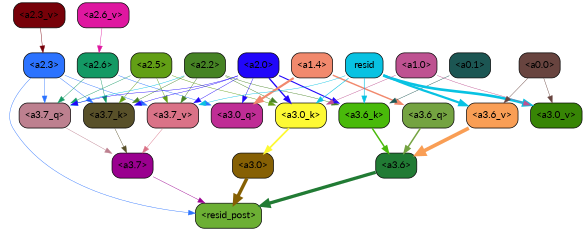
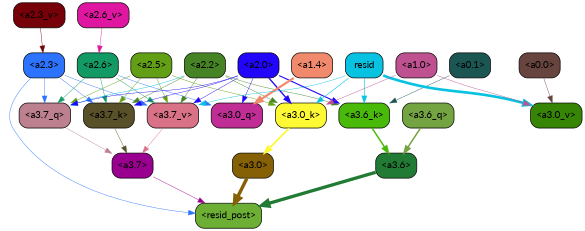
(108, 86) -> (108, 86)
none -> (128, 86)
(358, 86) -> none
(492, 116) -> none
